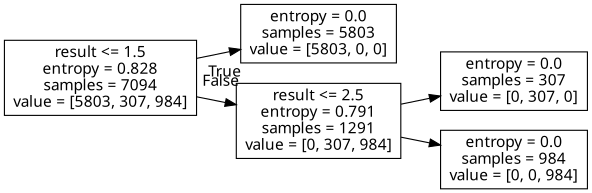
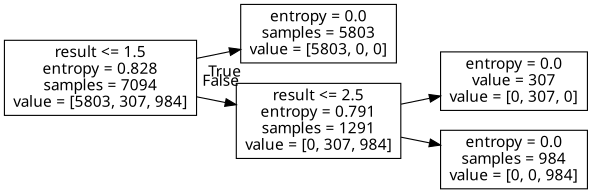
(514, 81) -> (514, 81)
